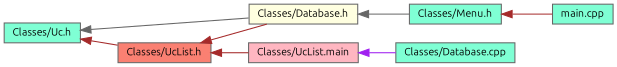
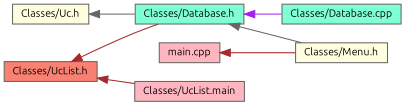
(303, 14) -> (190, 14)
(455, 14) -> (342, 53)
(532, 14) -> (263, 53)
(583, 14) -> (190, 53)
(42, 33) -> (51, 14)
(104, 43) -> none
(382, 53) -> (268, 14)
